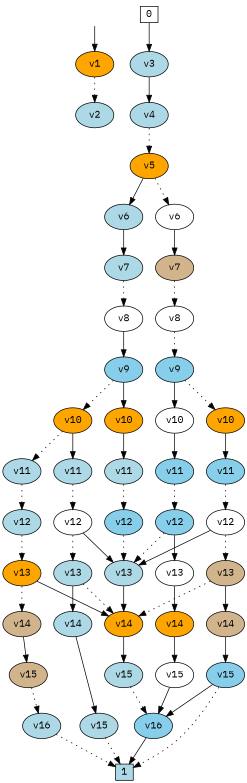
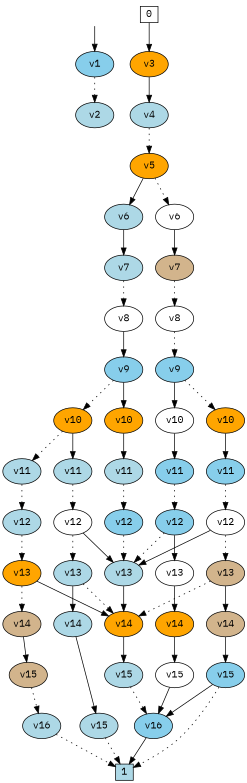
(95, 64) -> (95, 64)
(149, 64) -> (149, 64)
